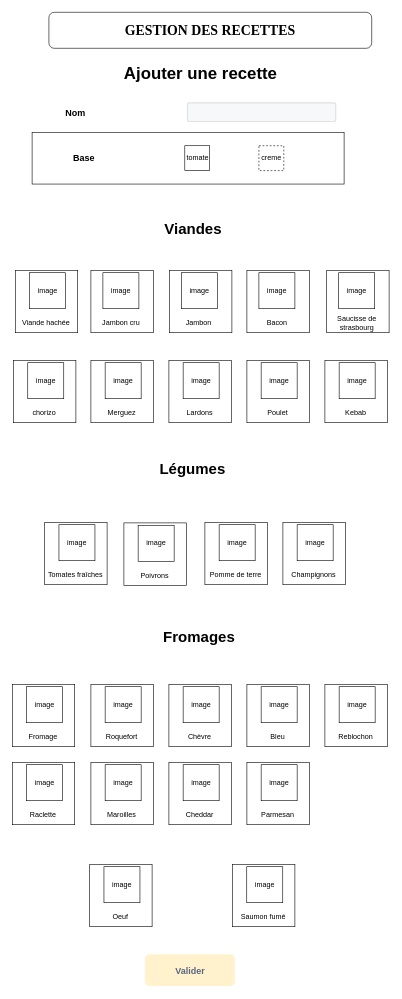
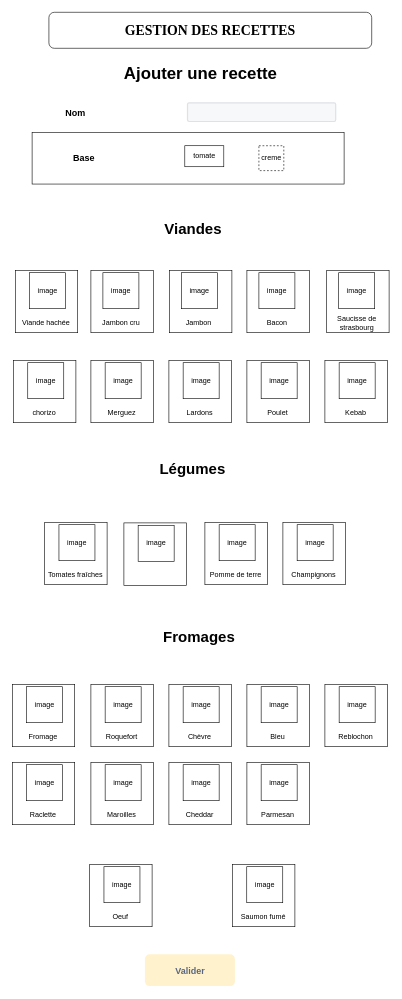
(197, 158) -> (204, 156)
(155, 576) -> none
